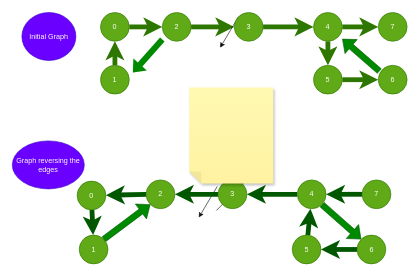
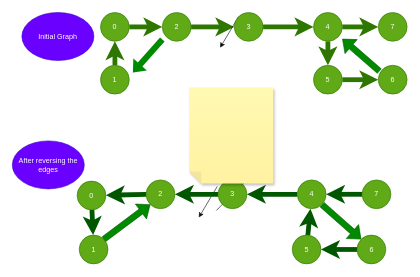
(49, 36) -> (58, 36)
(48, 165) -> (48, 165)
